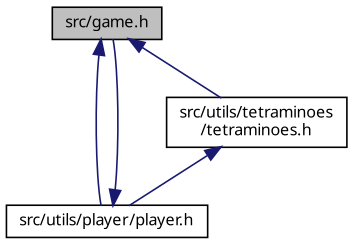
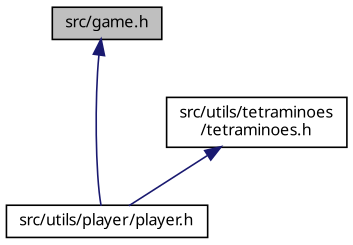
(182, 73) -> none
(118, 114) -> none
